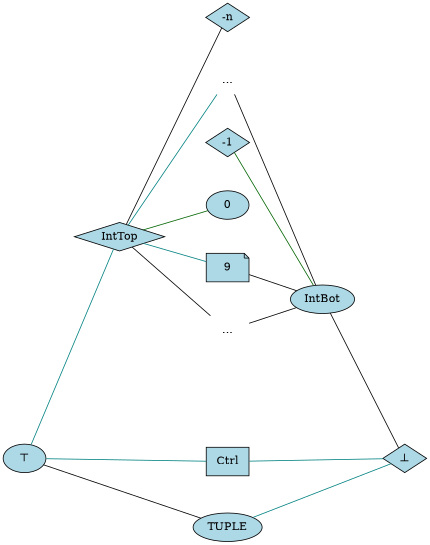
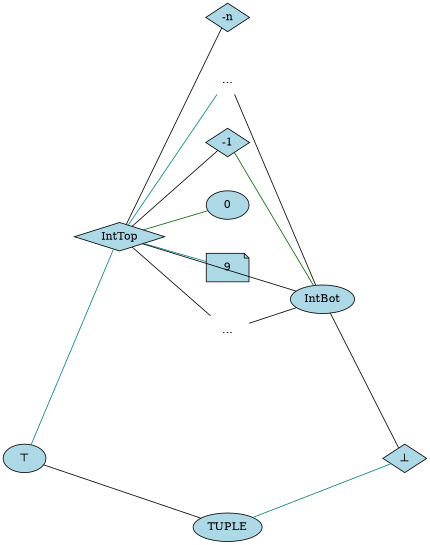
none -> (175, 188)
(273, 283) -> (219, 267)
(228, 462) -> none
